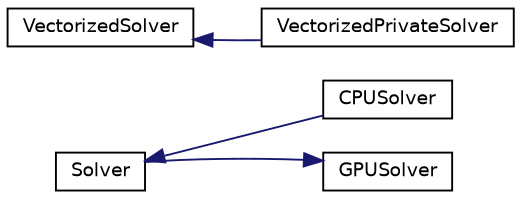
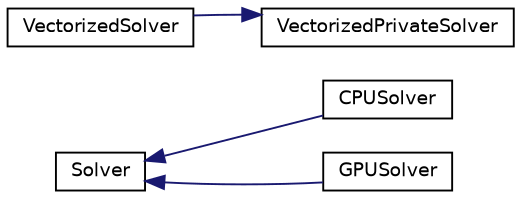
(237, 40) -> (218, 15)
(225, 159) -> (244, 184)
